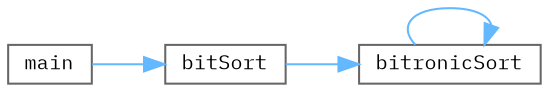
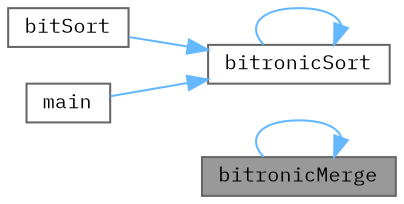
(118, 64) -> (149, 90)
none -> (299, 176)
